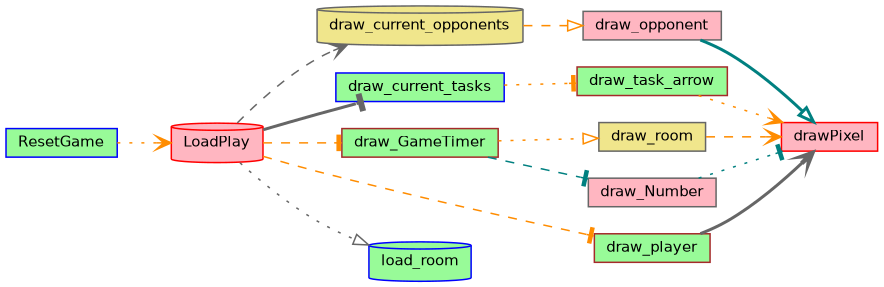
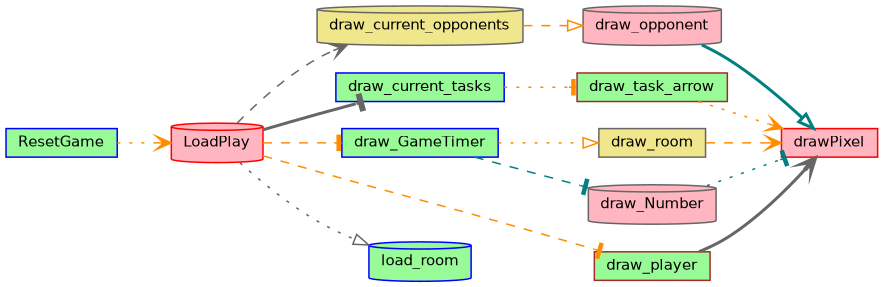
(652, 26) -> (652, 26)
(420, 143) -> (420, 143)
(652, 192) -> (652, 204)
